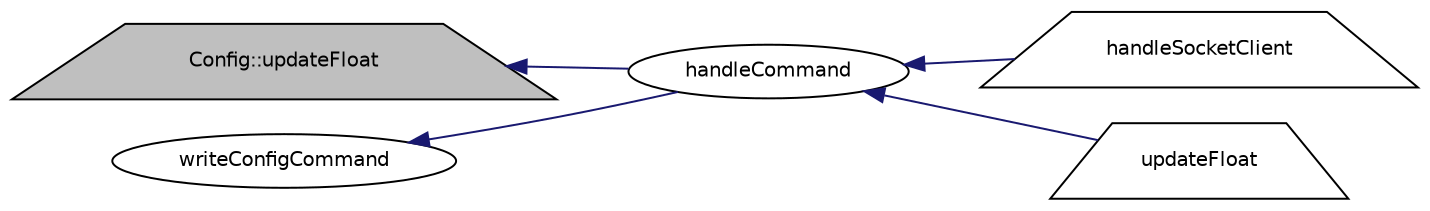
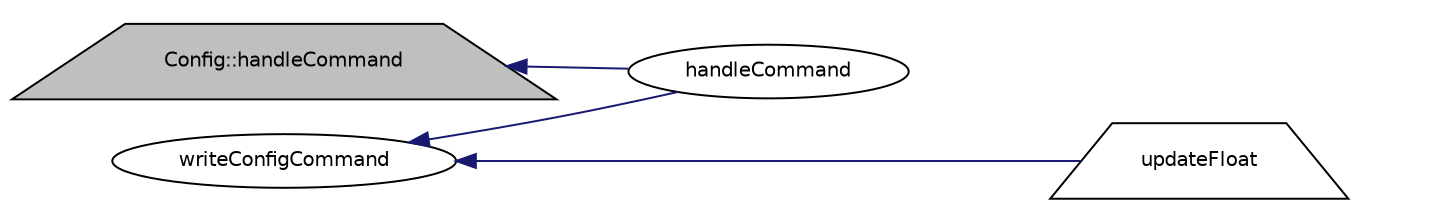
(1199, 50) -> none
(284, 62) -> (284, 62)
(991, 118) -> (779, 161)
